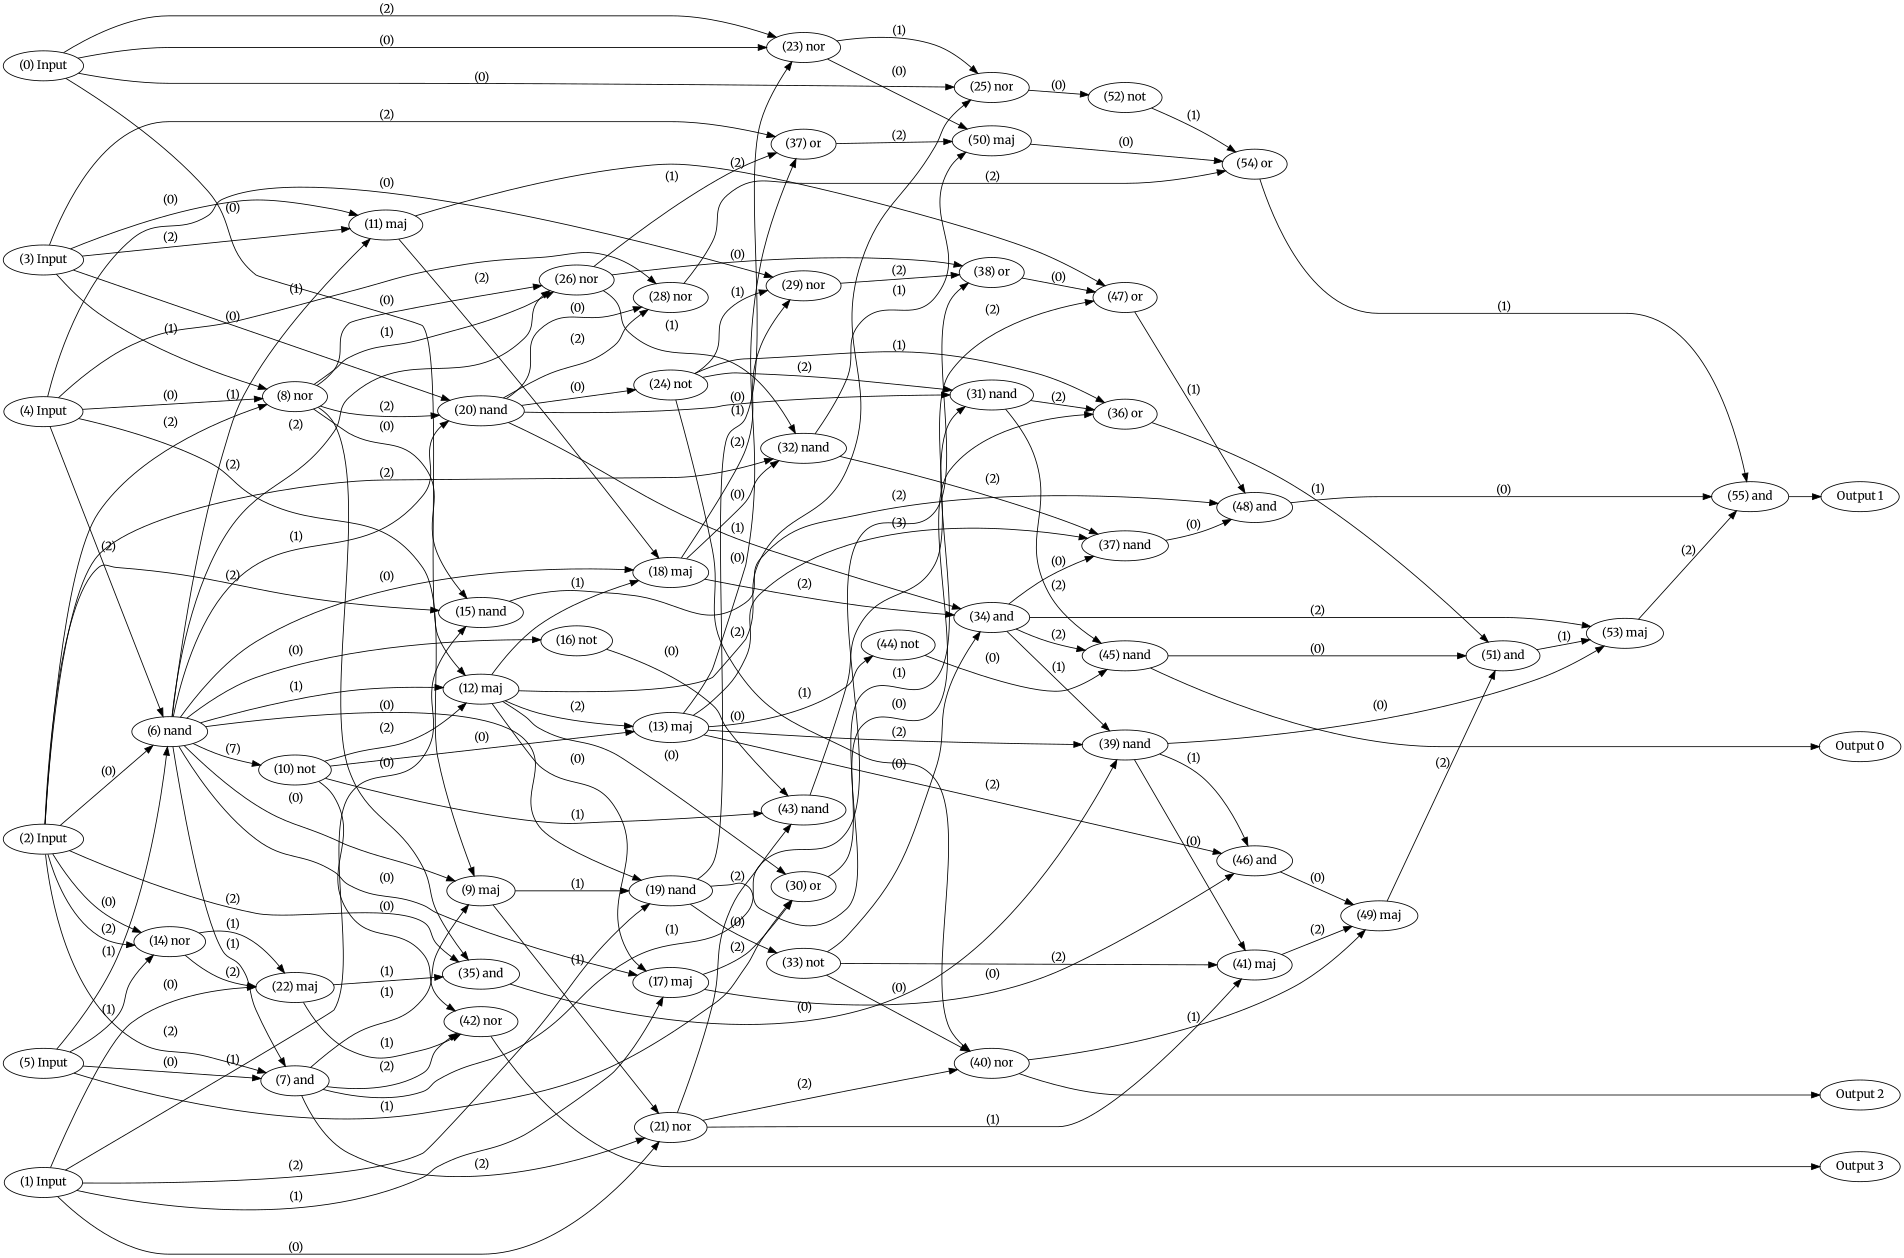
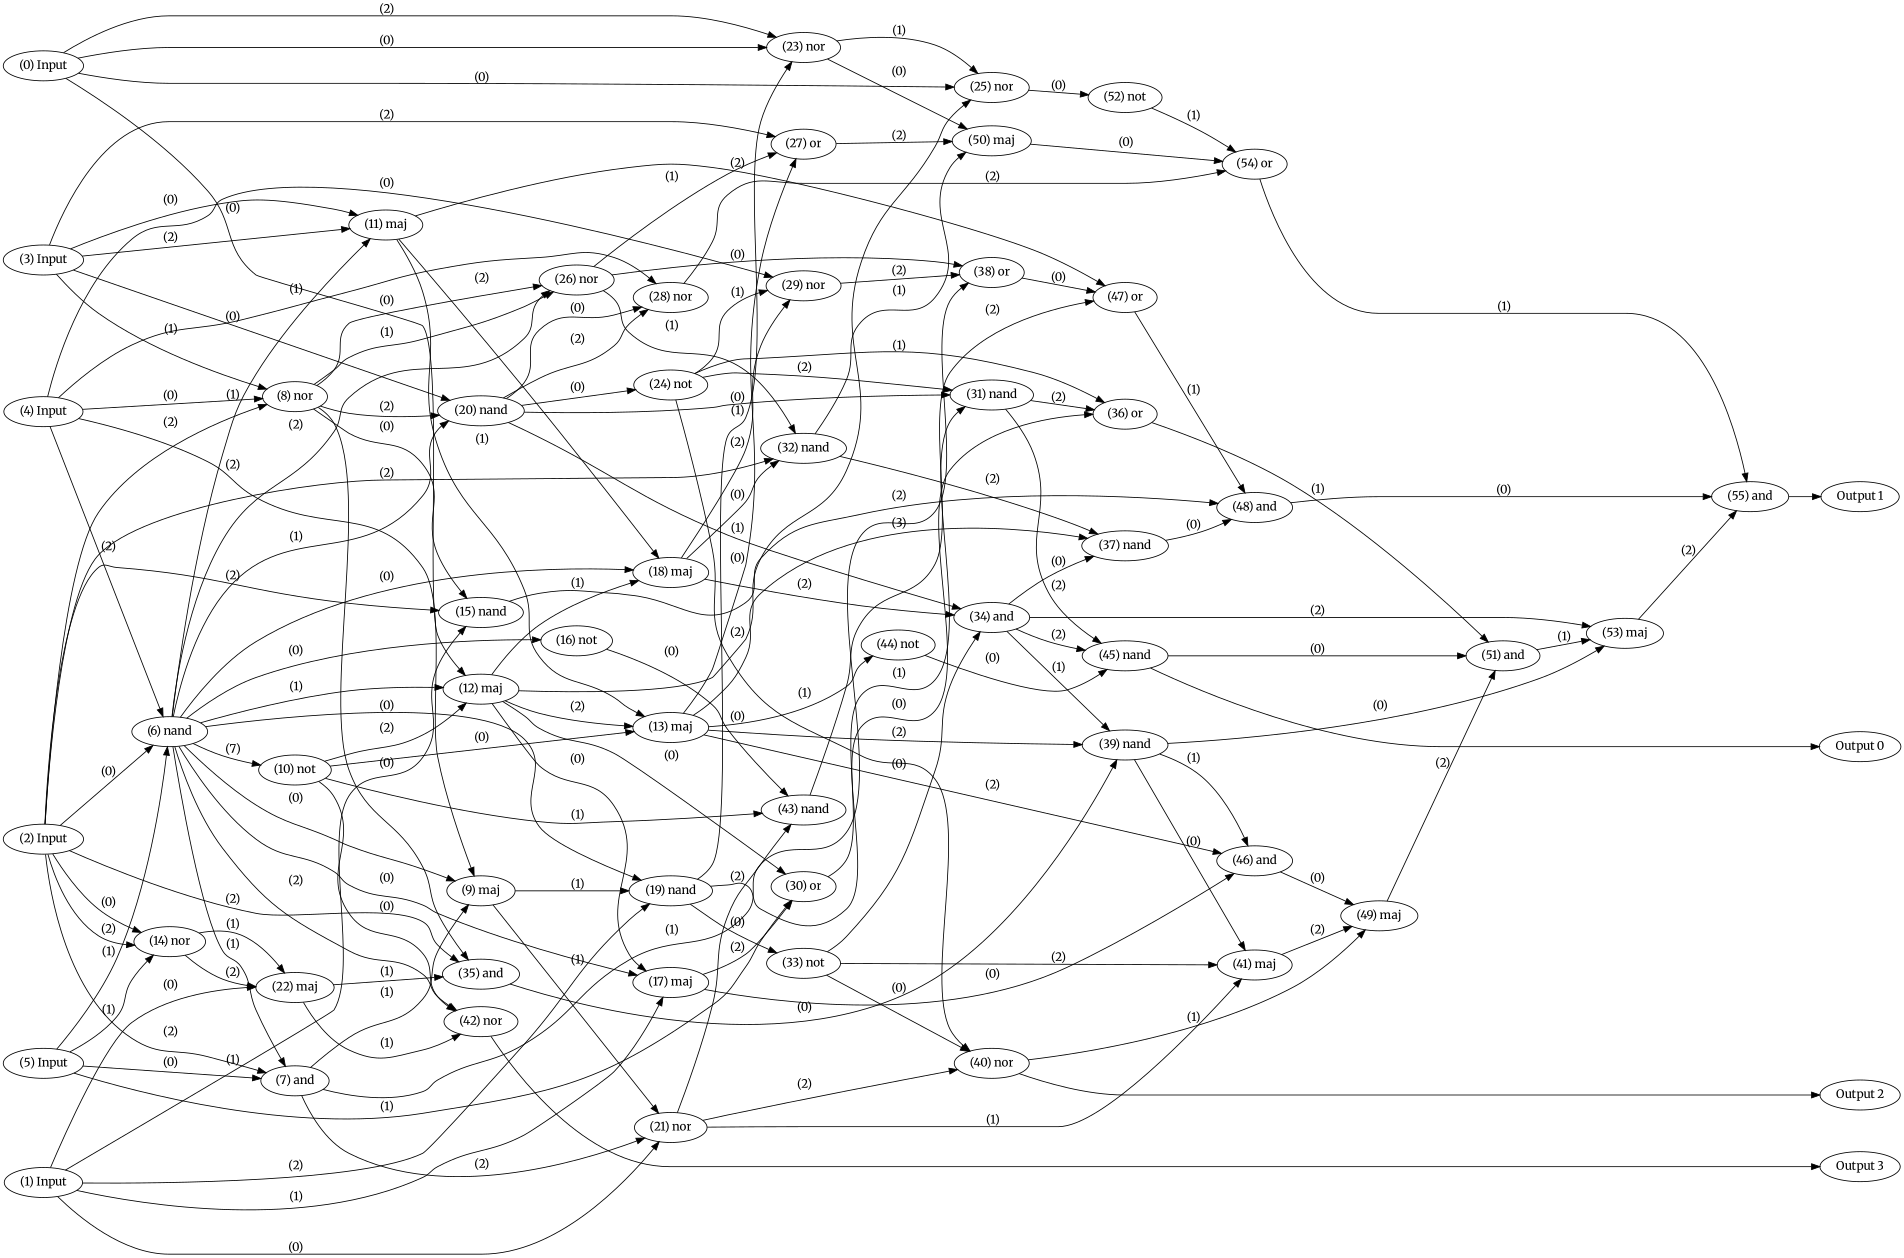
(804, 144) -> (804, 144)
none -> (470, 507)
(399, 1083) -> (274, 904)
